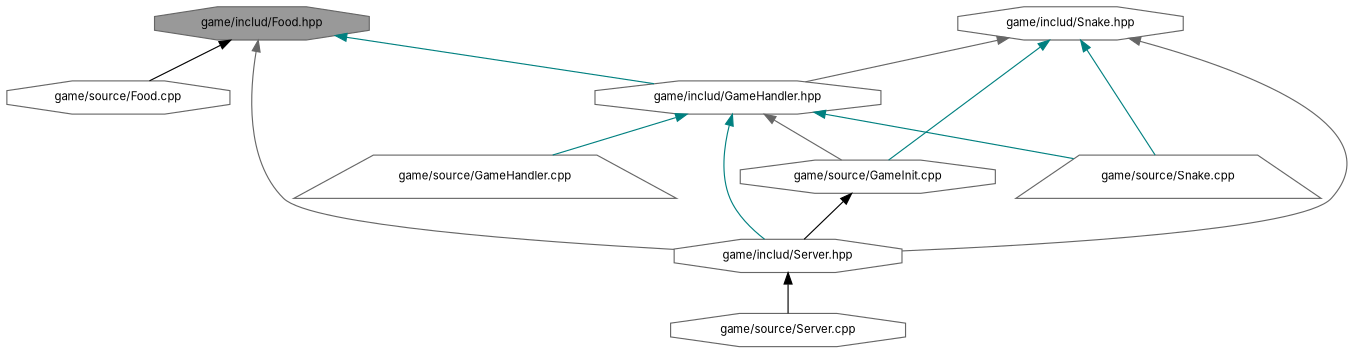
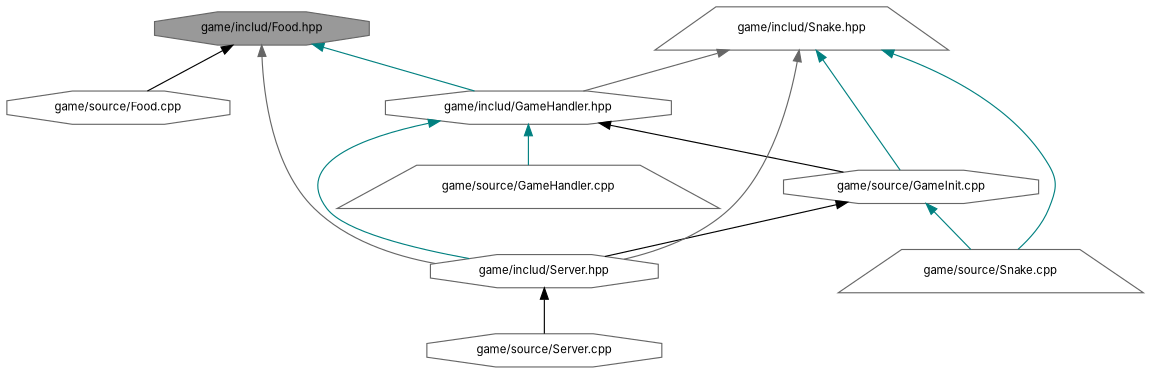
(1071, 23) -> (802, 28)
(949, 136) -> (952, 231)
(808, 140) -> (727, 149)
